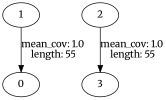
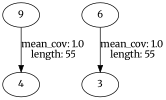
(21, 15) -> (21, 15)
(100, 15) -> (100, 15)
(21, 85) -> (21, 85)
